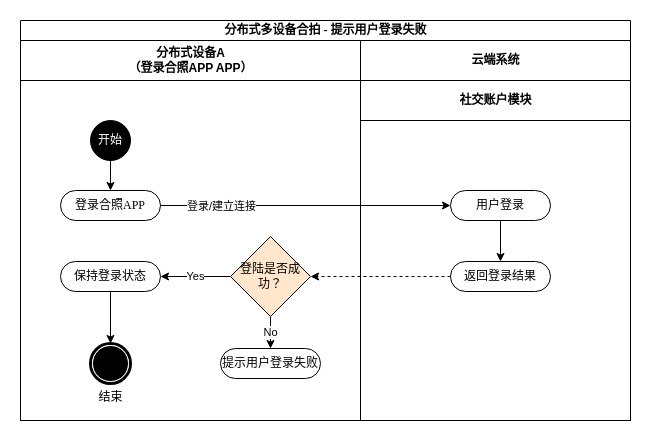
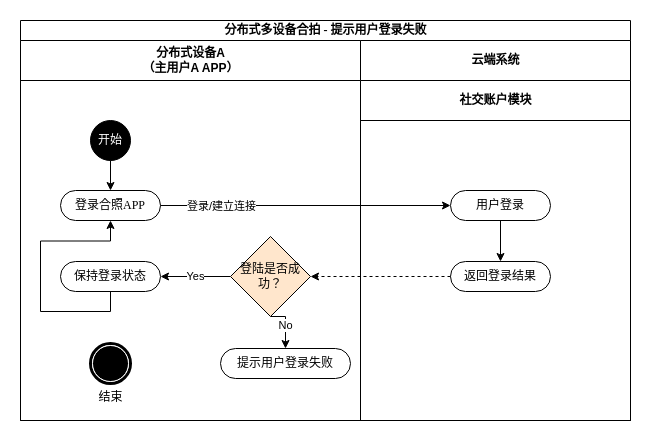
(191, 61) -> (191, 61)
(111, 323) -> (41, 270)
(271, 364) -> (286, 364)
